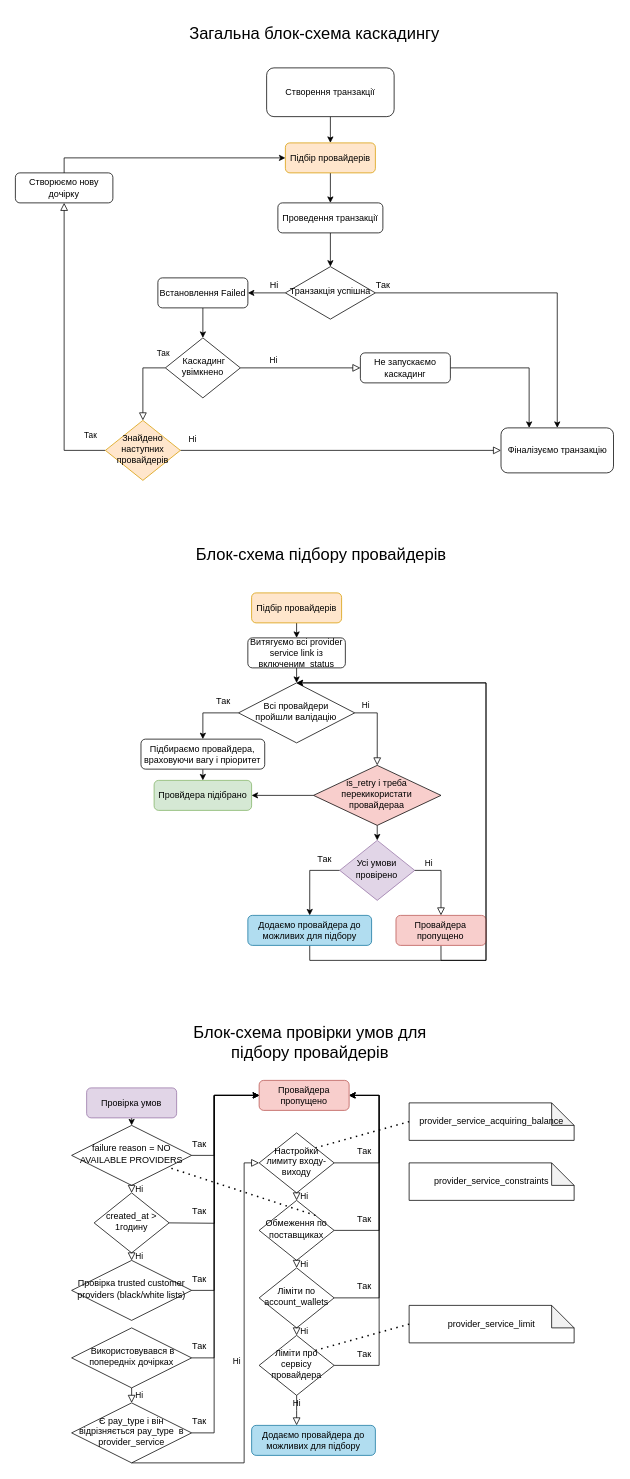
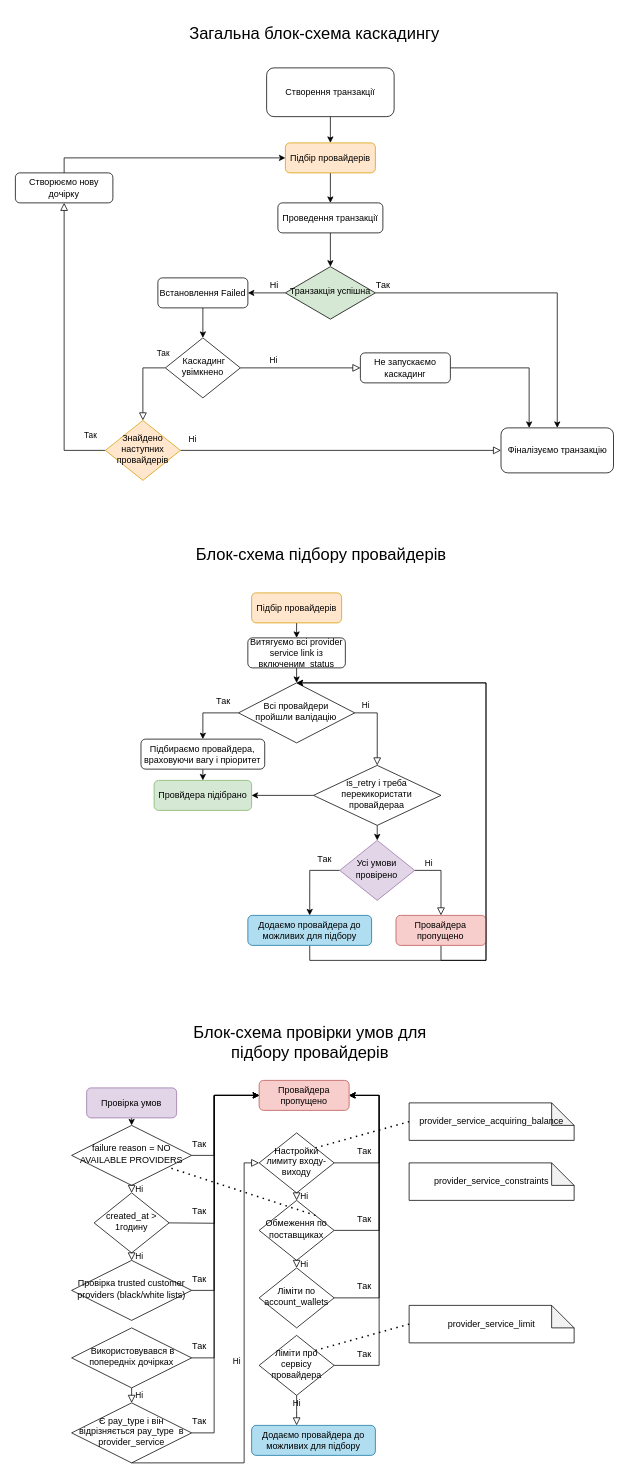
(330, 293) -> (330, 293)
(377, 795) -> (377, 795)
(297, 1328) -> none
